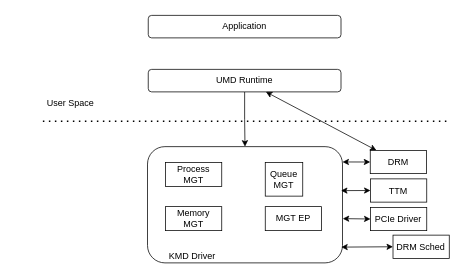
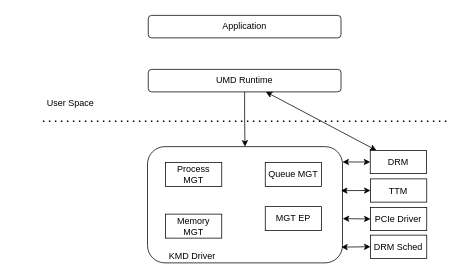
(284, 179) -> (293, 174)
(194, 219) -> (194, 226)
(421, 247) -> (399, 247)
